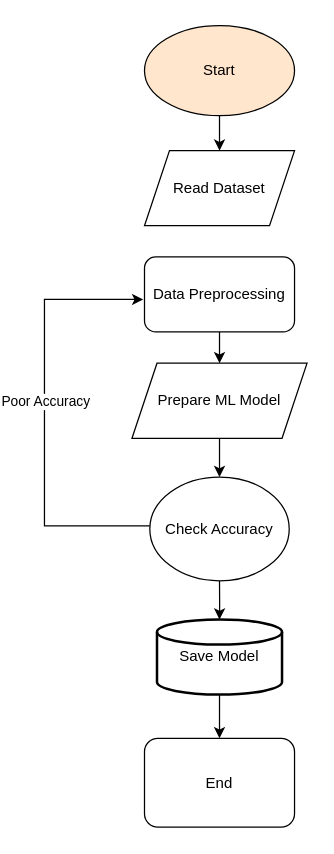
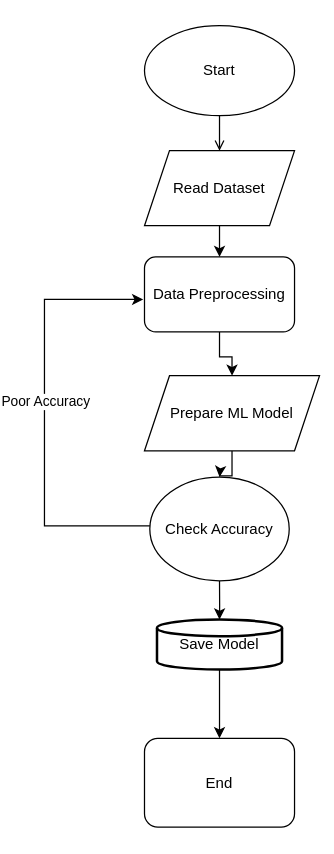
(219, 71) -> (219, 71)
(219, 141) -> (219, 143)
none -> (219, 245)
(219, 401) -> (232, 413)
(219, 657) -> (219, 644)
